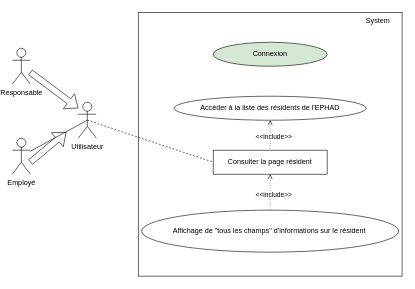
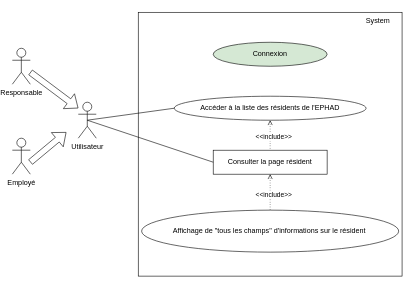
(70, 130) -> (134, 114)
(153, 142) -> (153, 142)
